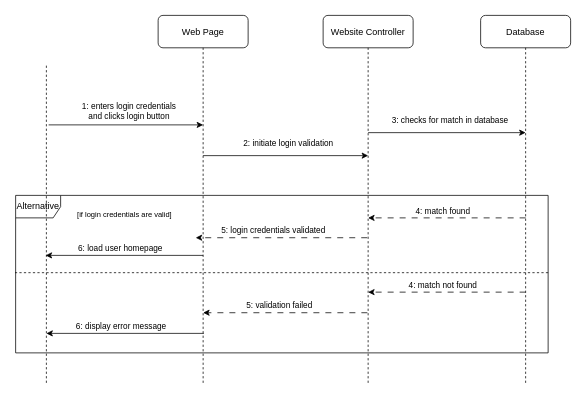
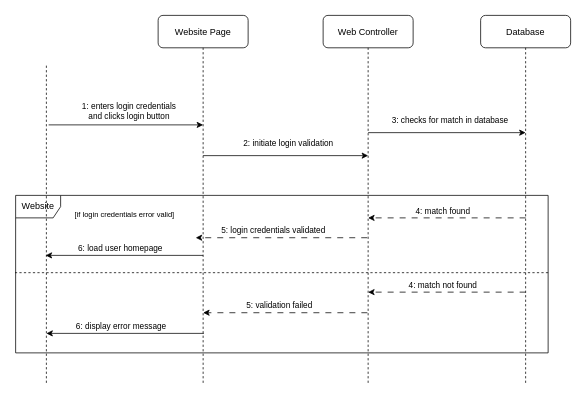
(203, 32) -> (203, 32)
(368, 32) -> (368, 32)
(38, 207) -> (38, 207)
(125, 214) -> (125, 214)
